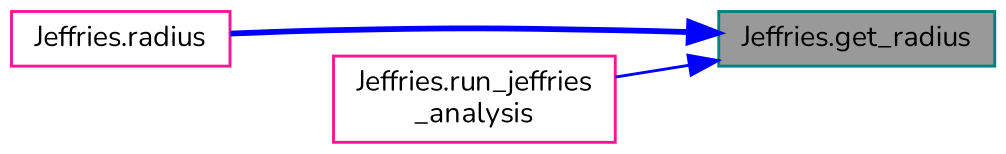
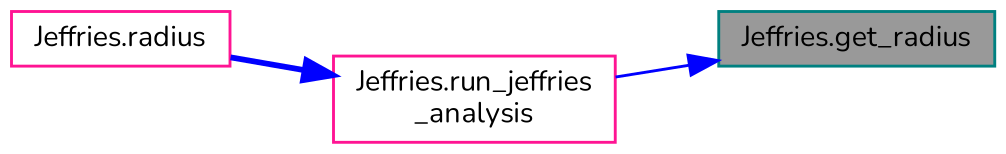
(459, 28) -> (267, 64)
